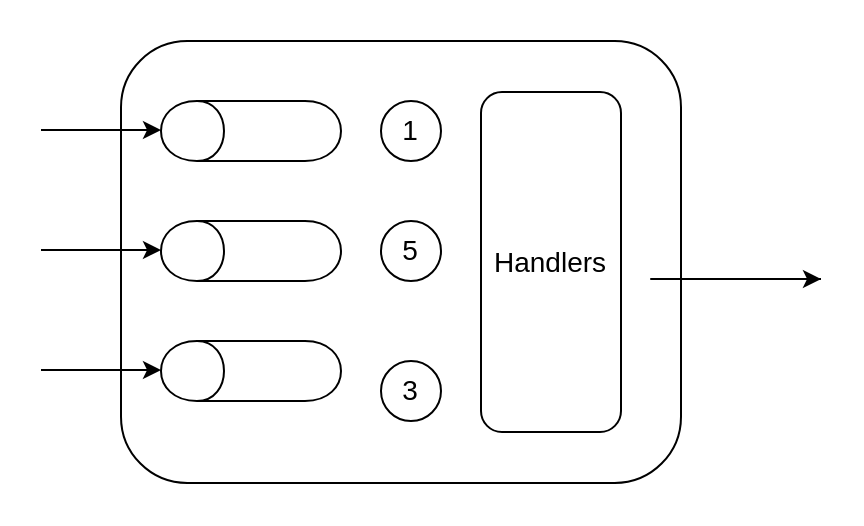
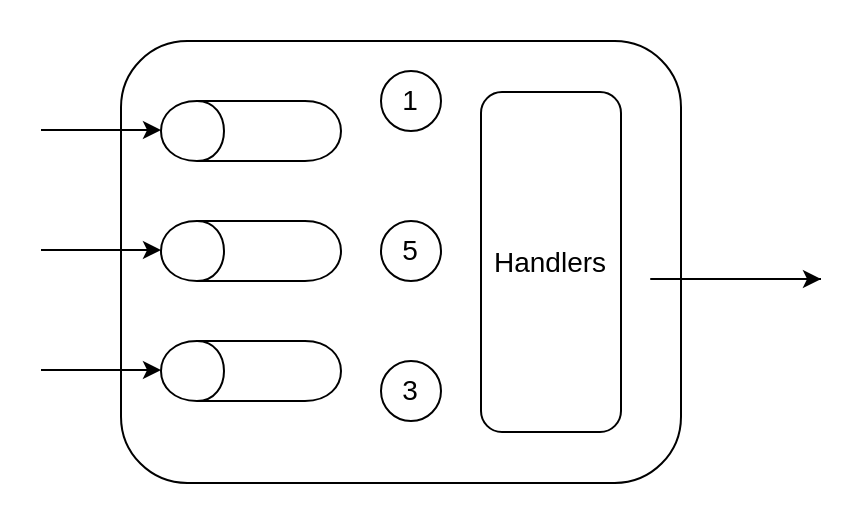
(411, 131) -> (411, 101)
